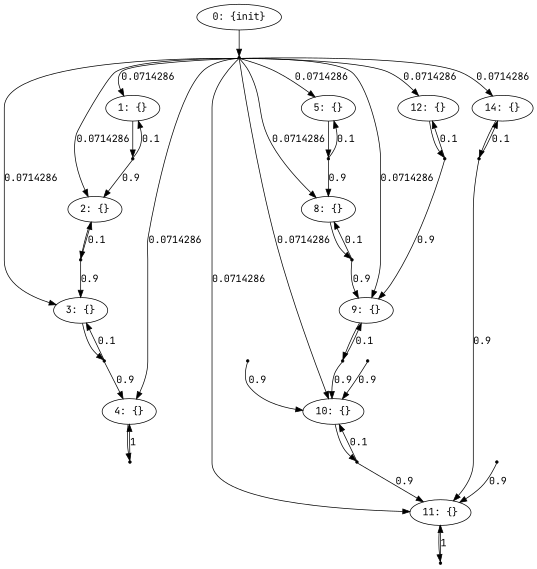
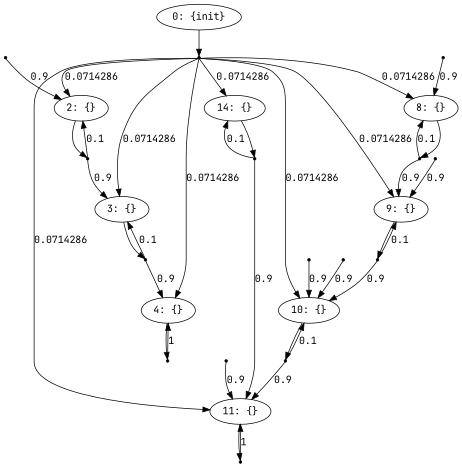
(133, 108) -> none
(328, 108) -> none
(428, 108) -> none
